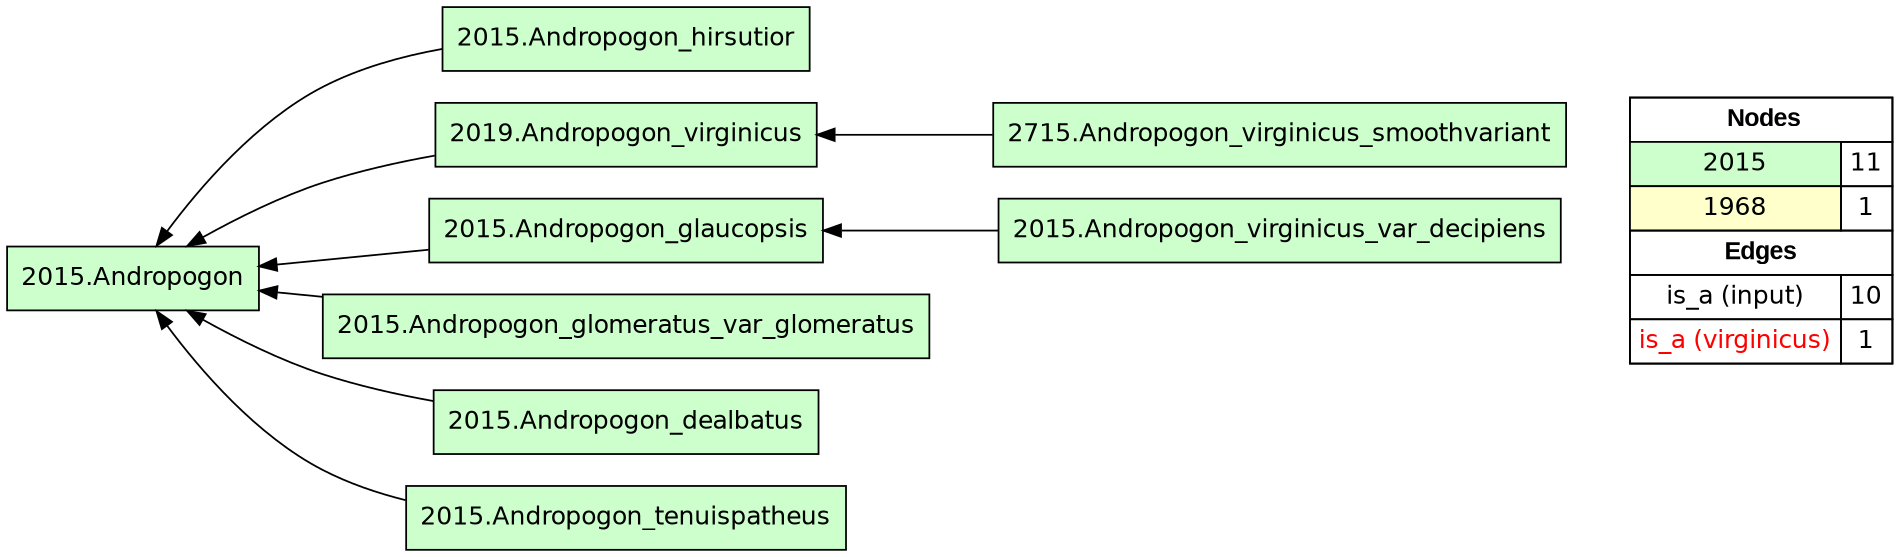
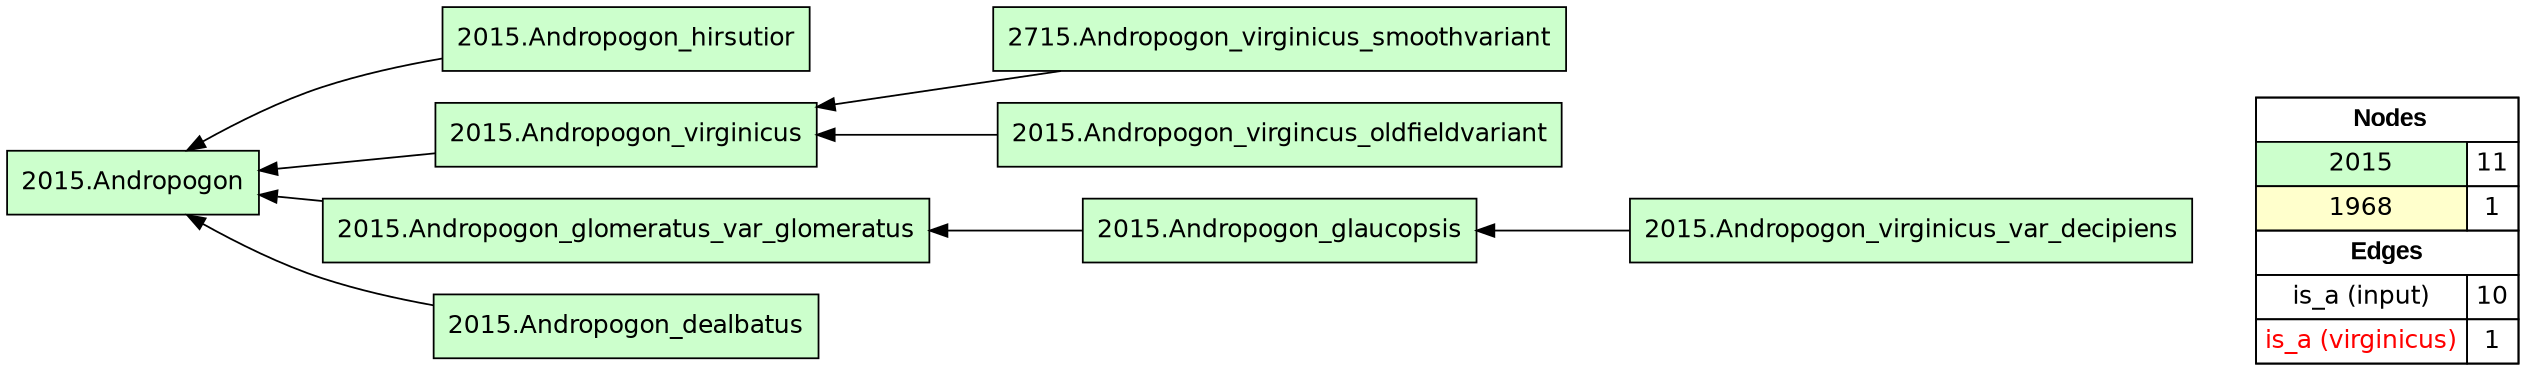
(626, 135) -> (626, 135)
none -> (1280, 135)
(353, 257) -> (1015, 231)
(626, 518) -> none
